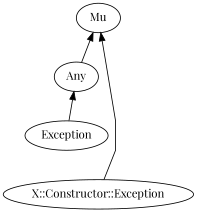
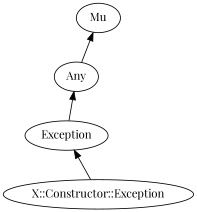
(114, 111) -> (84, 168)
